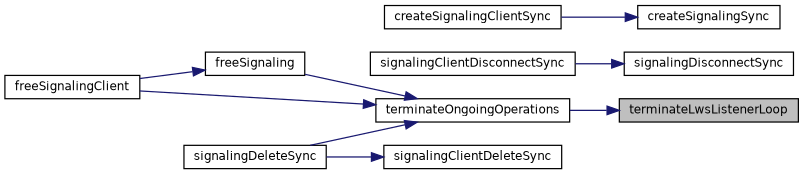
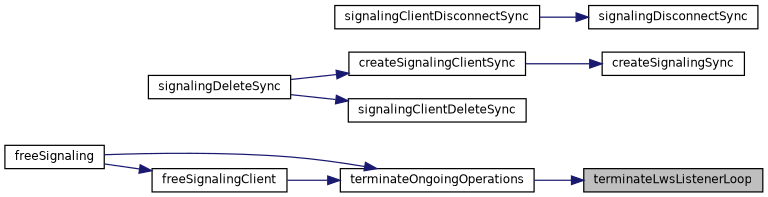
(166, 75) -> (122, 166)
(358, 135) -> (314, 77)
